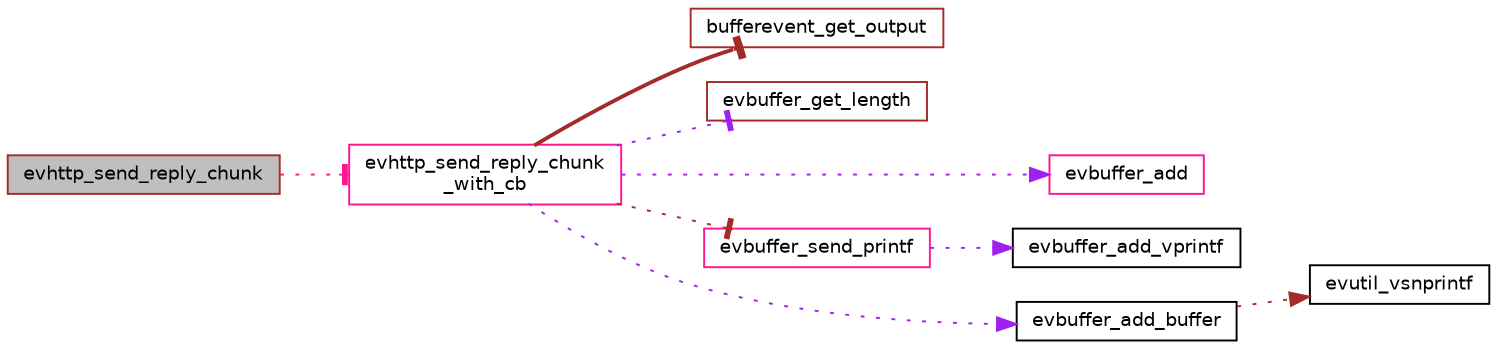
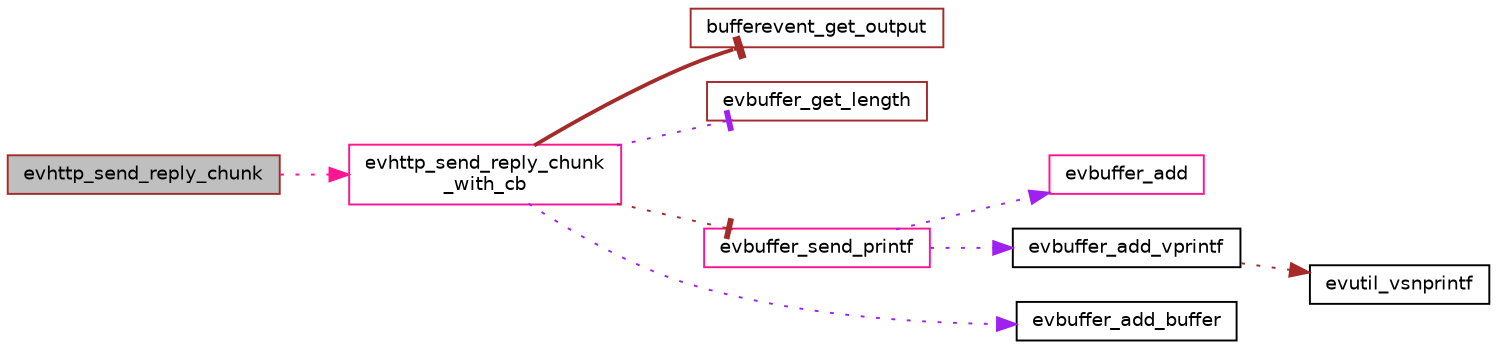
(309, 175) -> (309, 175)
(826, 175) -> (963, 213)
(1264, 303) -> (1266, 267)
